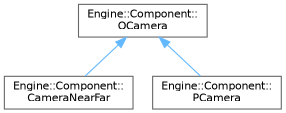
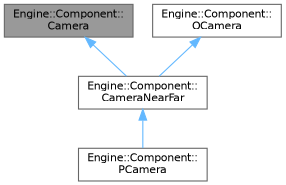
none -> (69, 21)
(184, 60) -> (143, 134)
